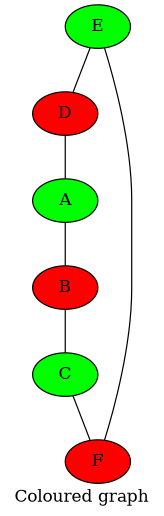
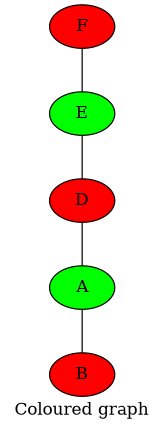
(65, 375) -> none
